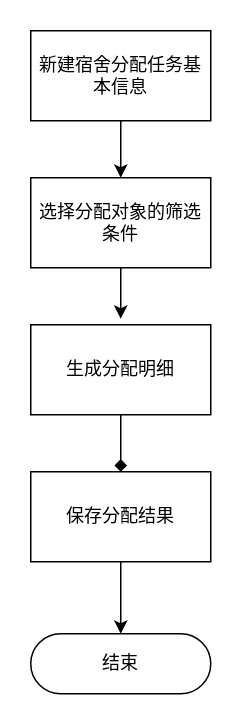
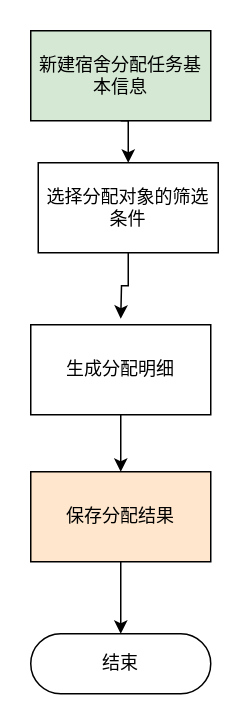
(121, 76) -> (121, 76)
(121, 223) -> (128, 208)
(121, 459) -> (121, 460)
(121, 517) -> (121, 517)
